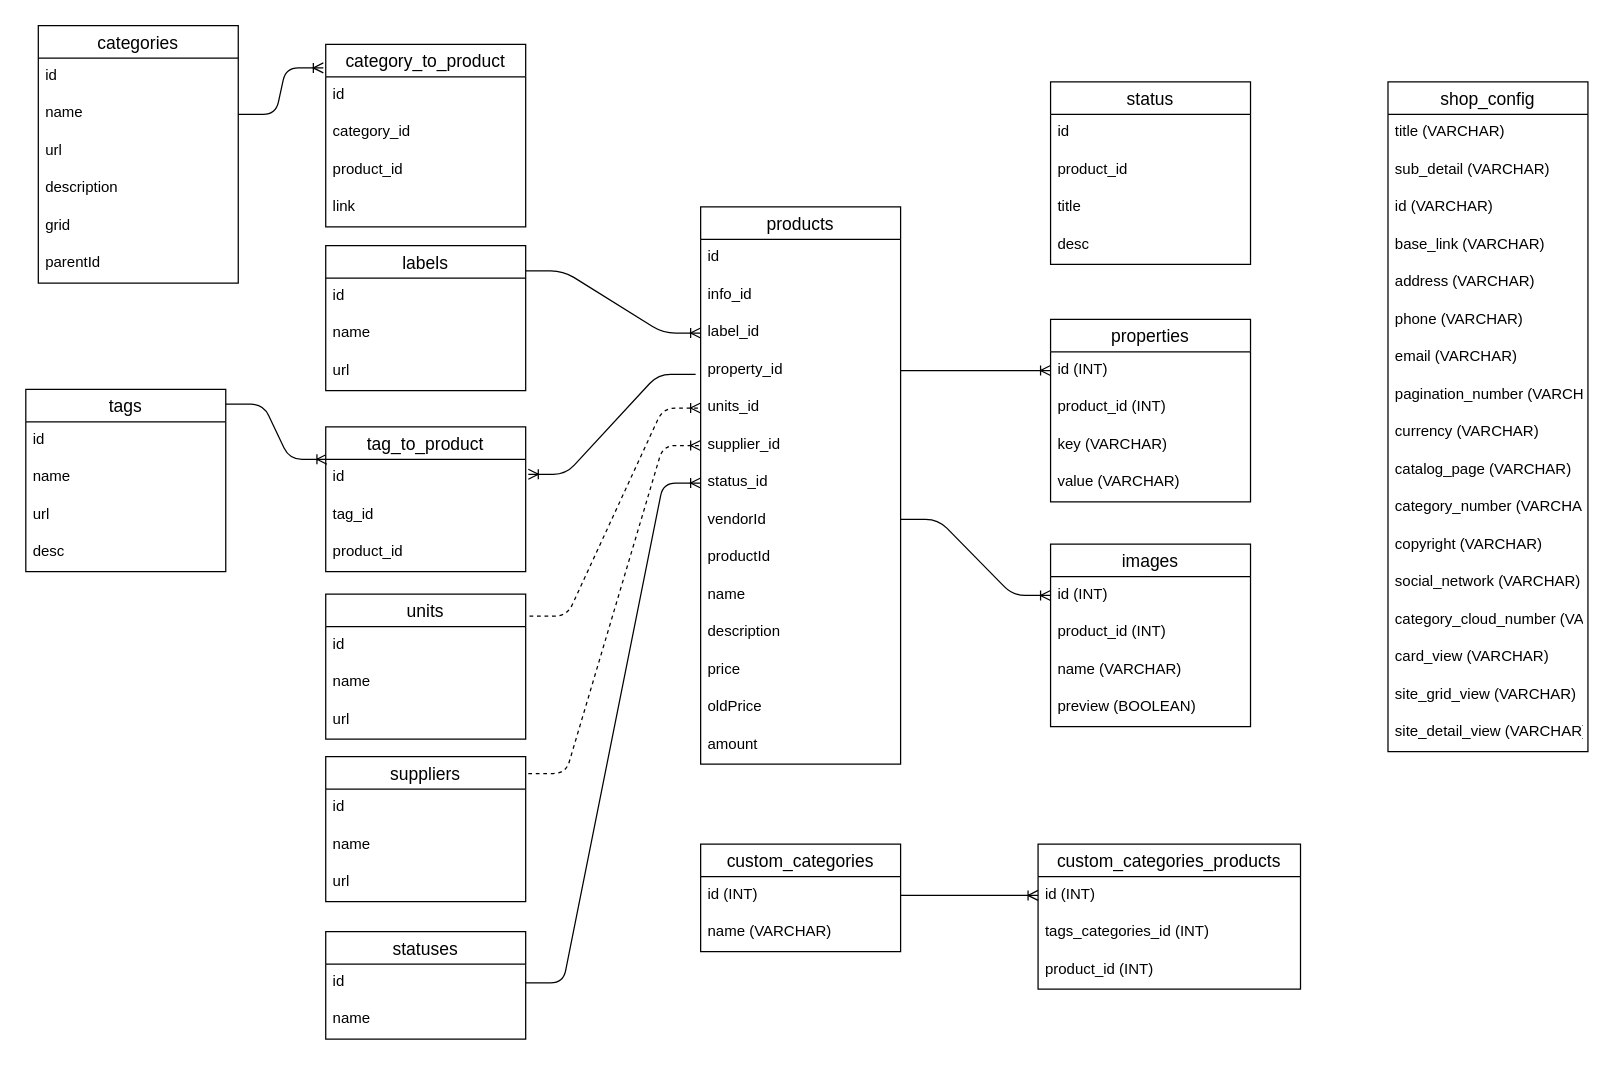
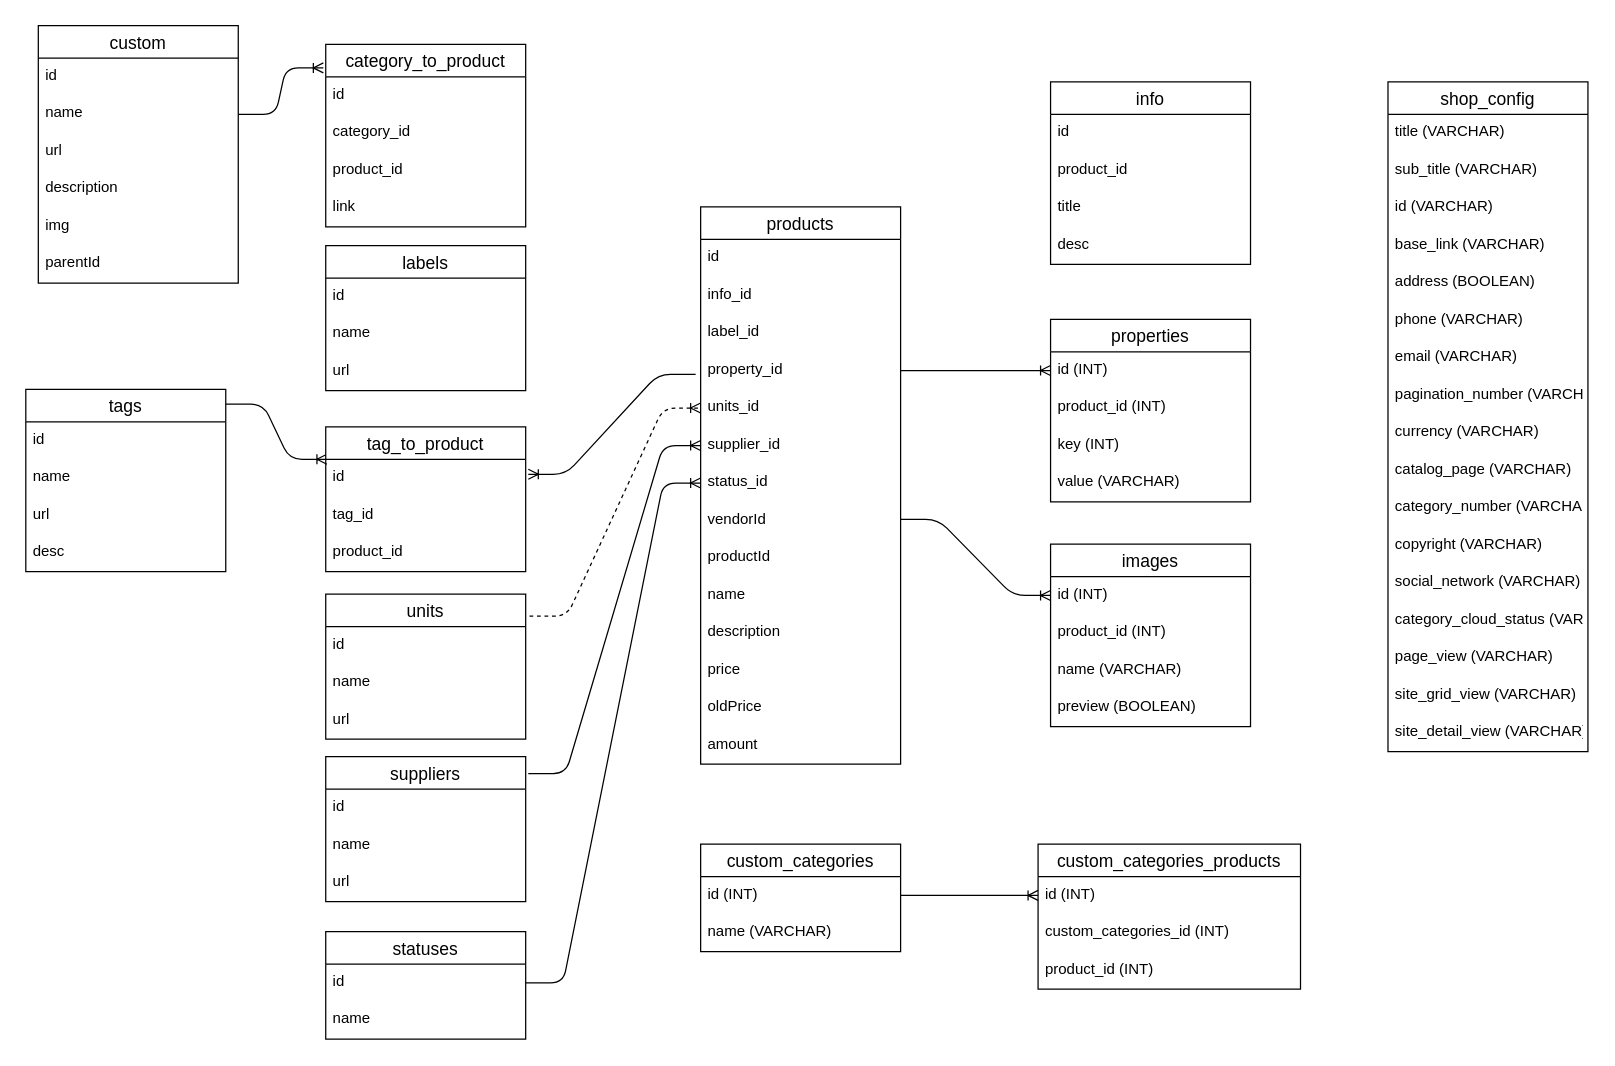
(138, 43) -> (138, 43)
(1150, 99) -> (1150, 99)
(1473, 169) -> (1469, 169)
(60, 225) -> (56, 225)
(1464, 281) -> (1464, 281)
(611, 301) -> none
(1110, 444) -> (1093, 444)
(614, 610) -> (614, 610)
(1521, 619) -> (1521, 619)
(1471, 656) -> (1471, 656)
(1140, 931) -> (1148, 931)
